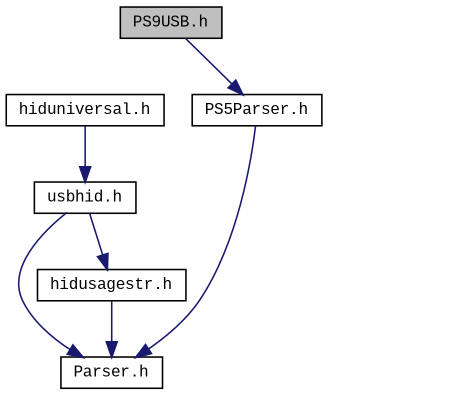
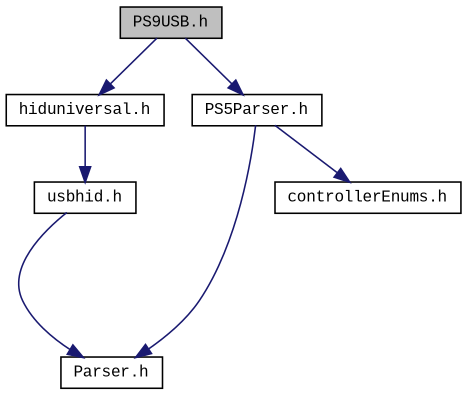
none -> (134, 61)
none -> (368, 198)
(112, 285) -> none
